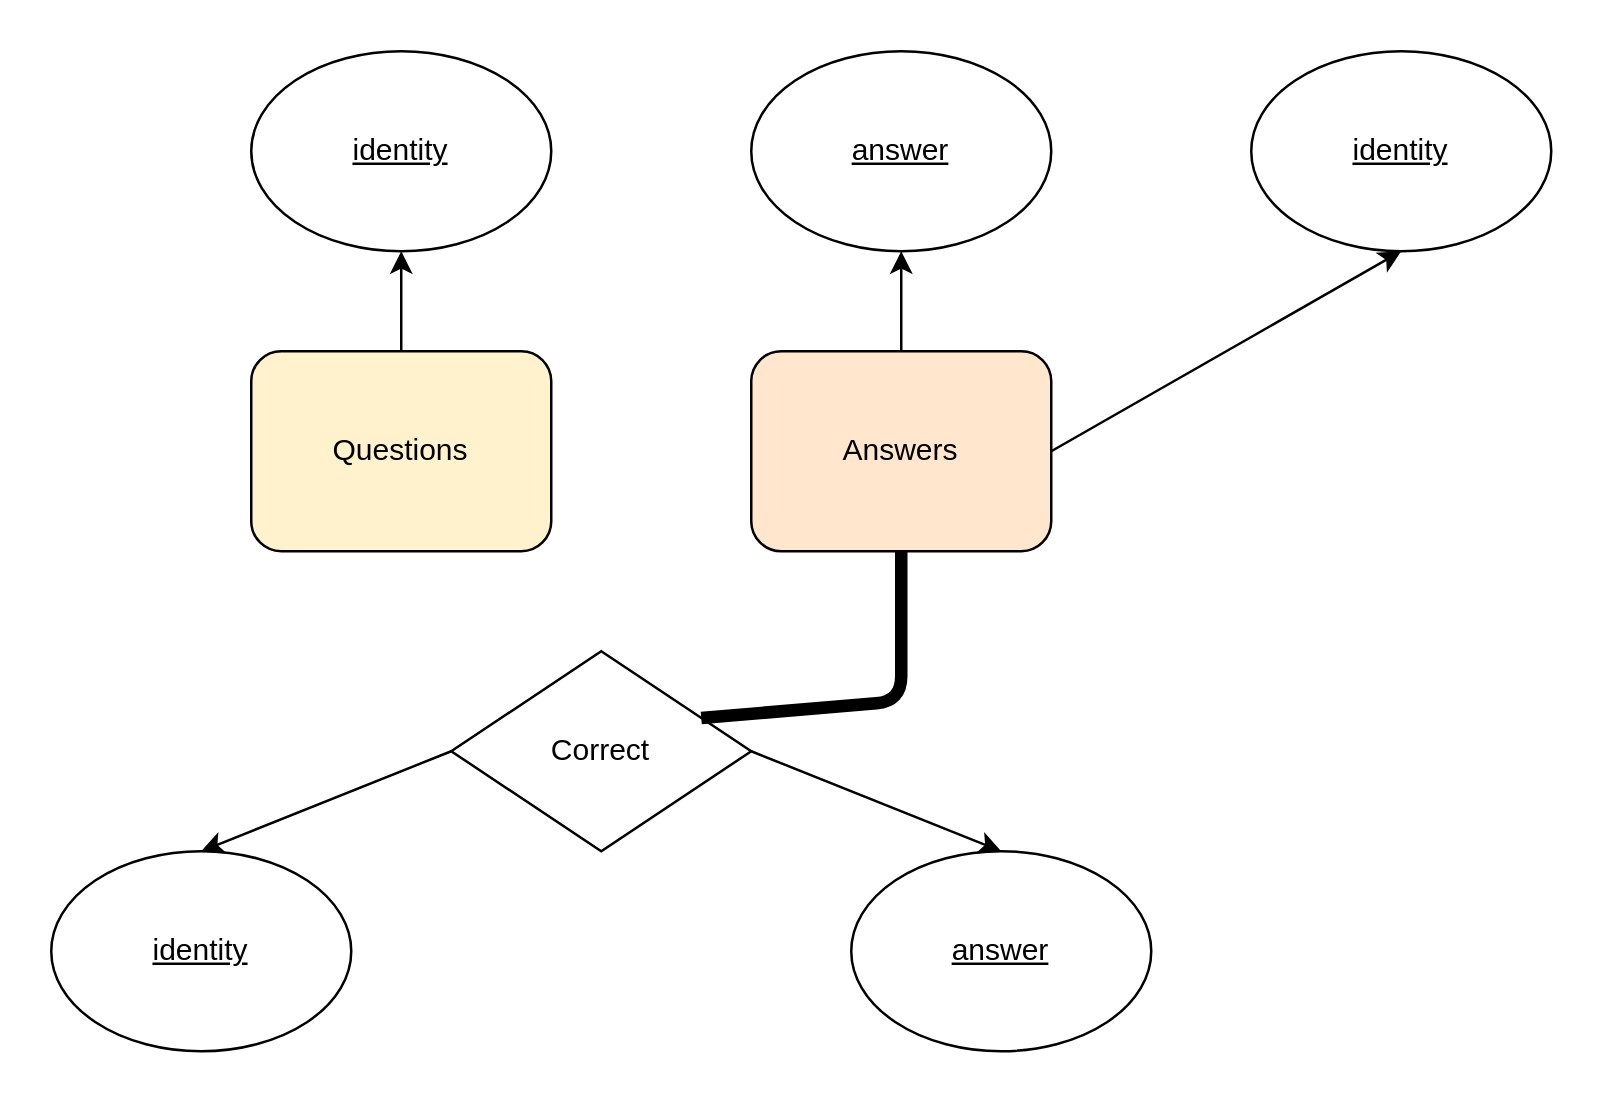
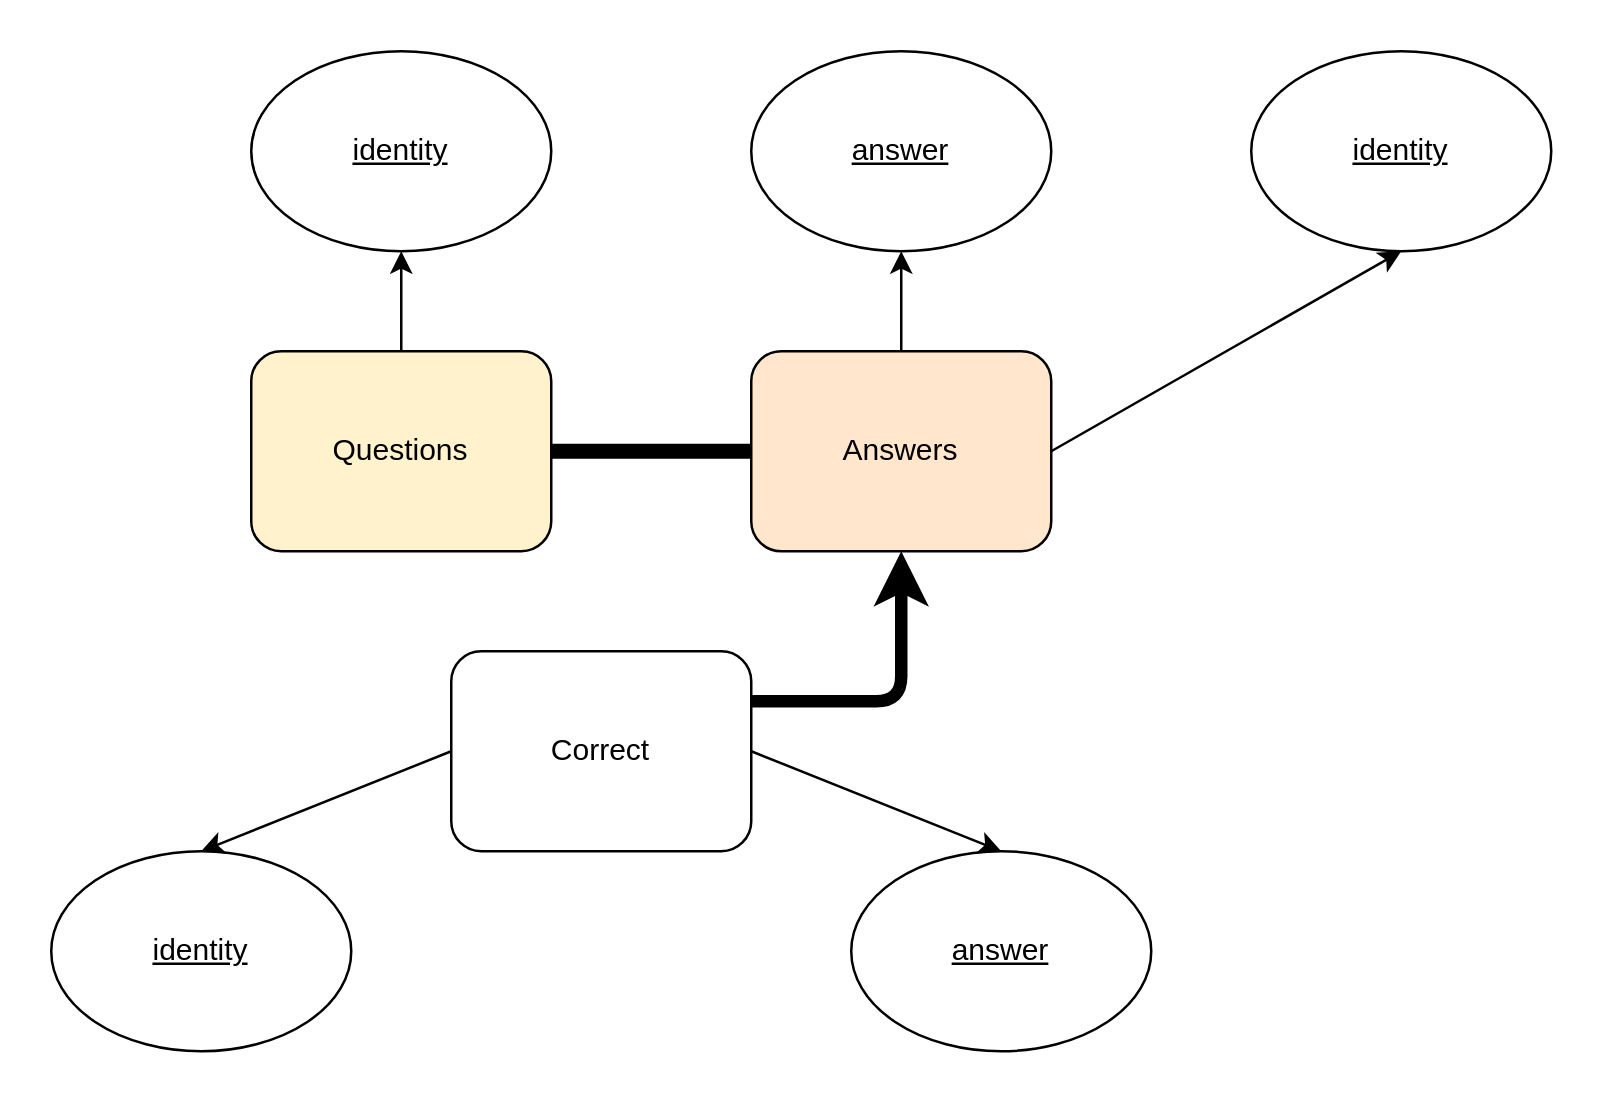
none -> (651, 451)
(901, 554) -> (799, 701)
(601, 751) -> (601, 751)
